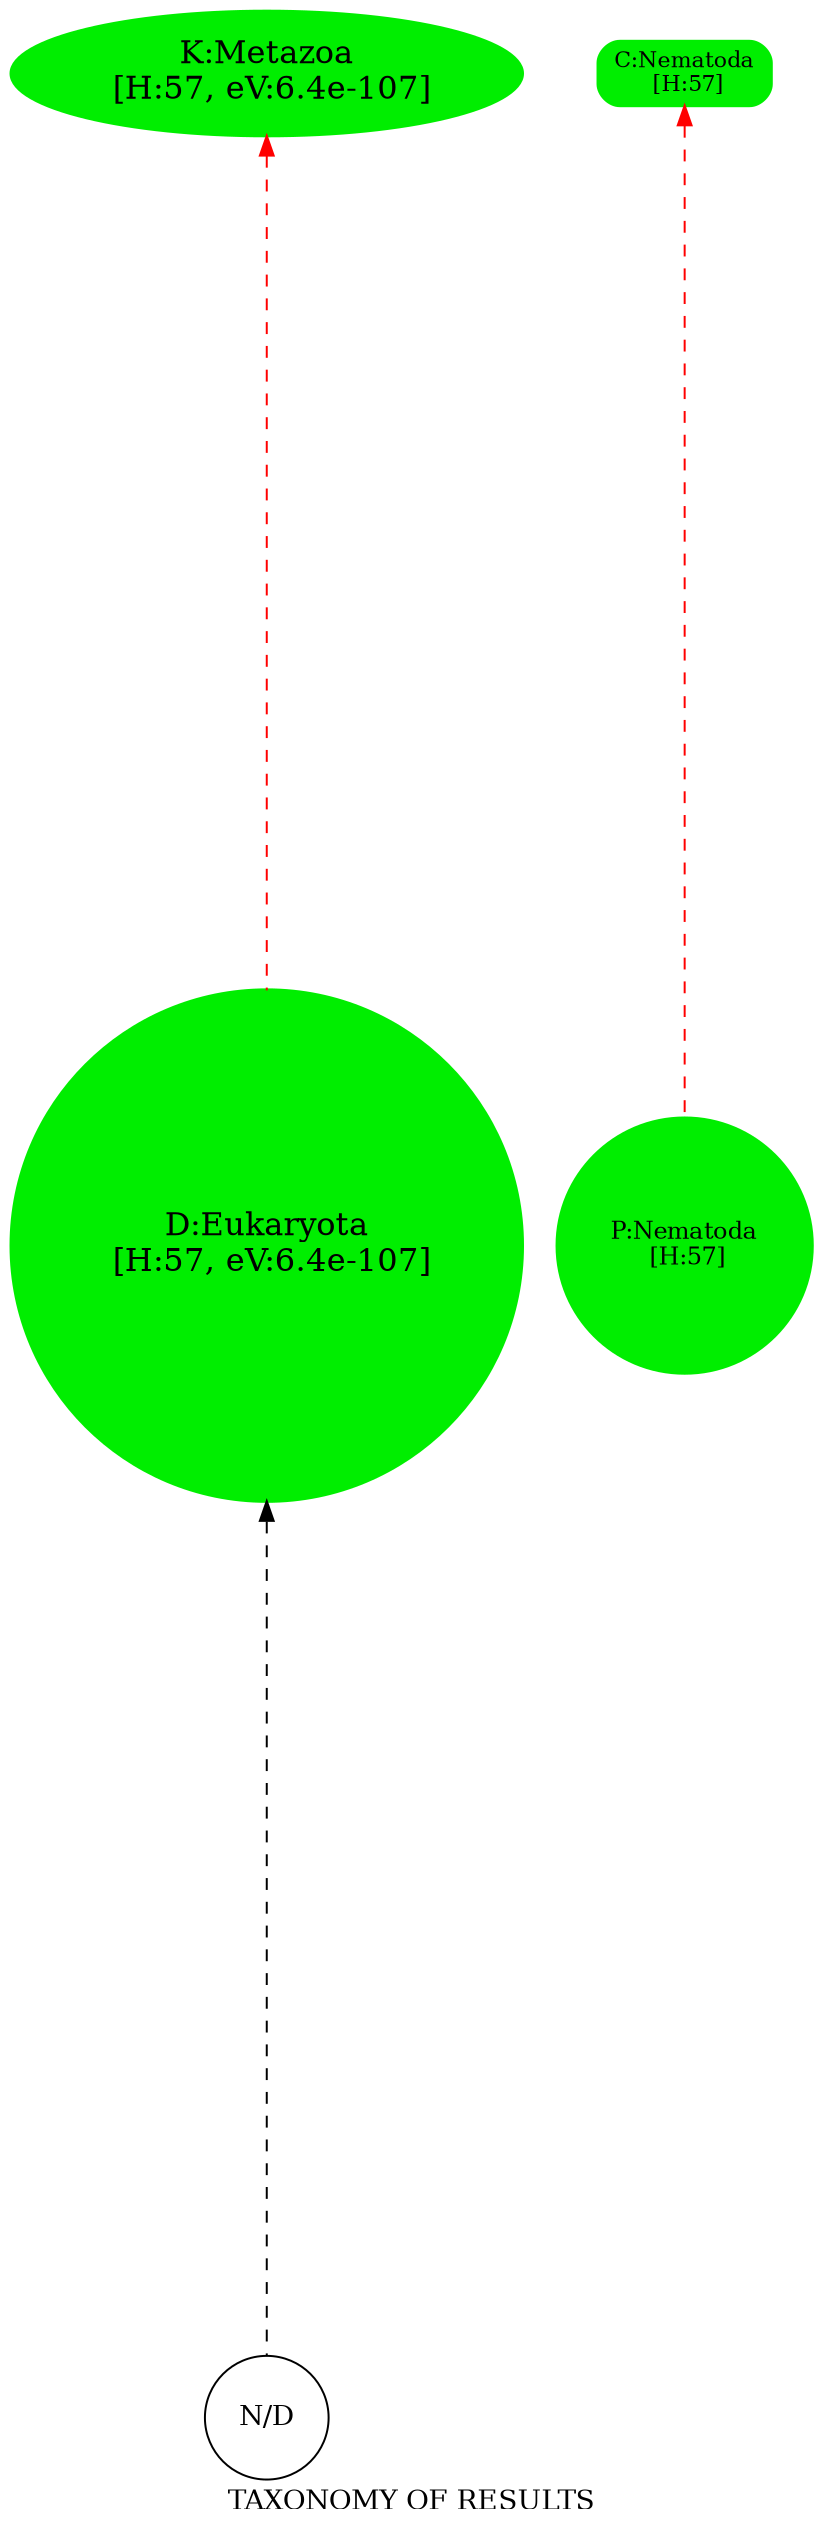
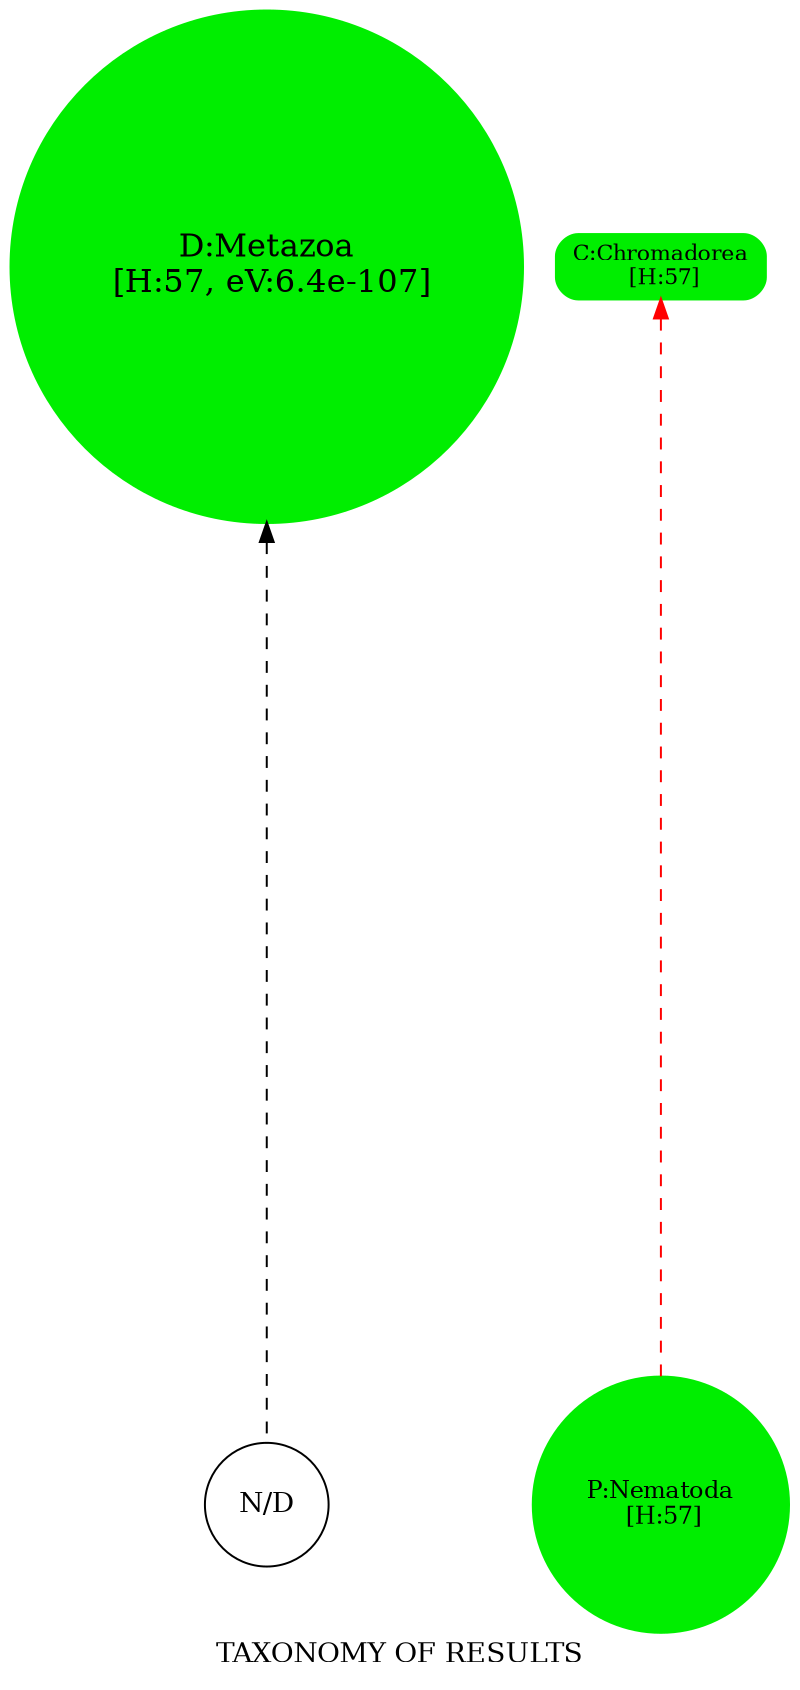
(267, 73) -> none
(685, 73) -> (661, 267)
(267, 1246) -> (267, 267)
